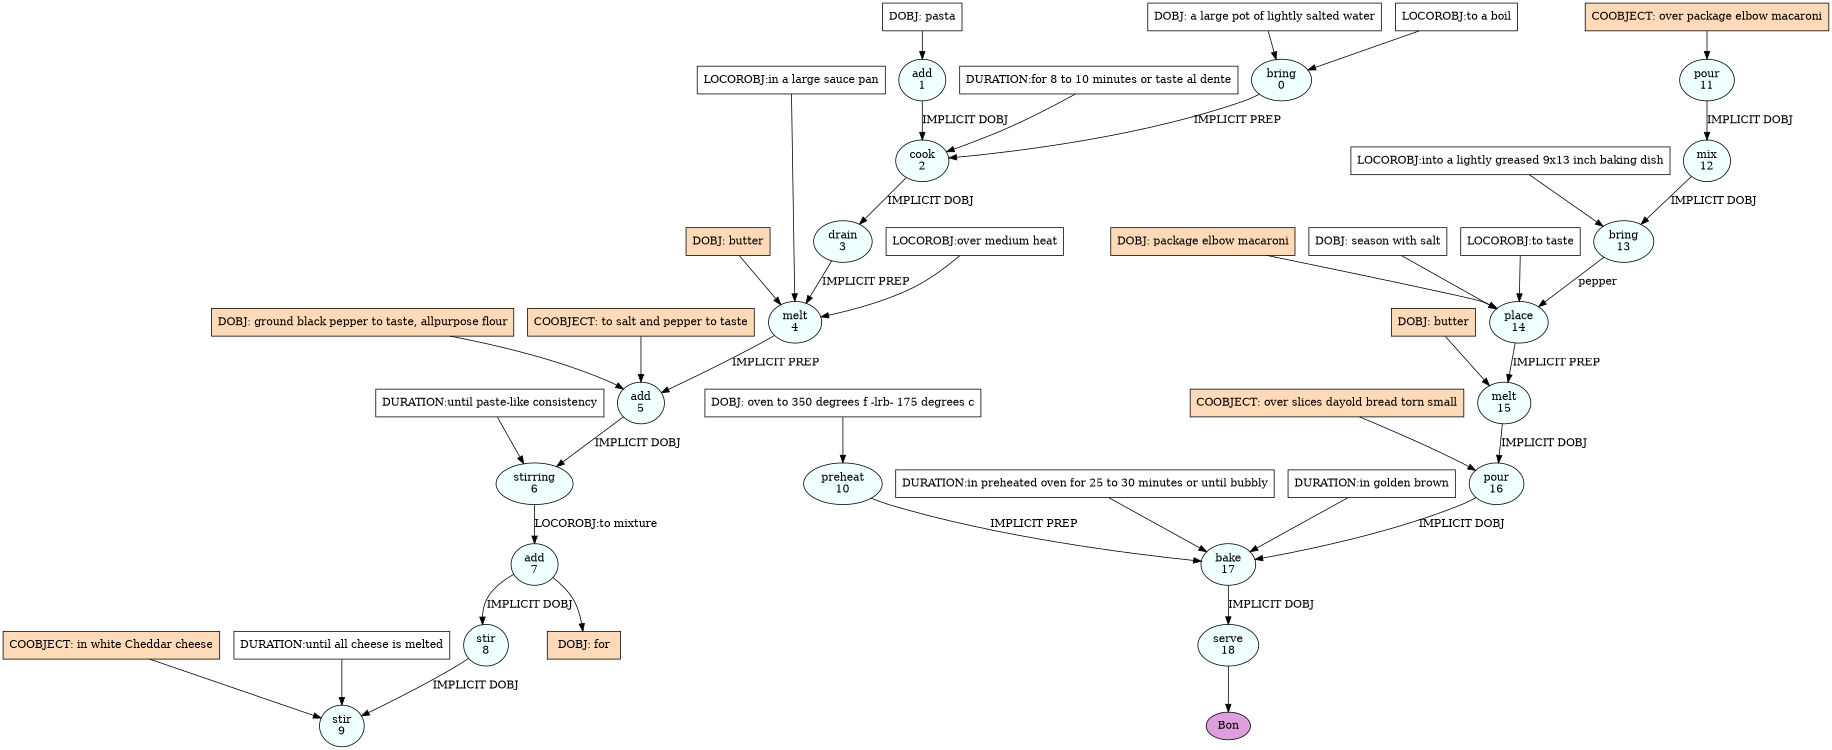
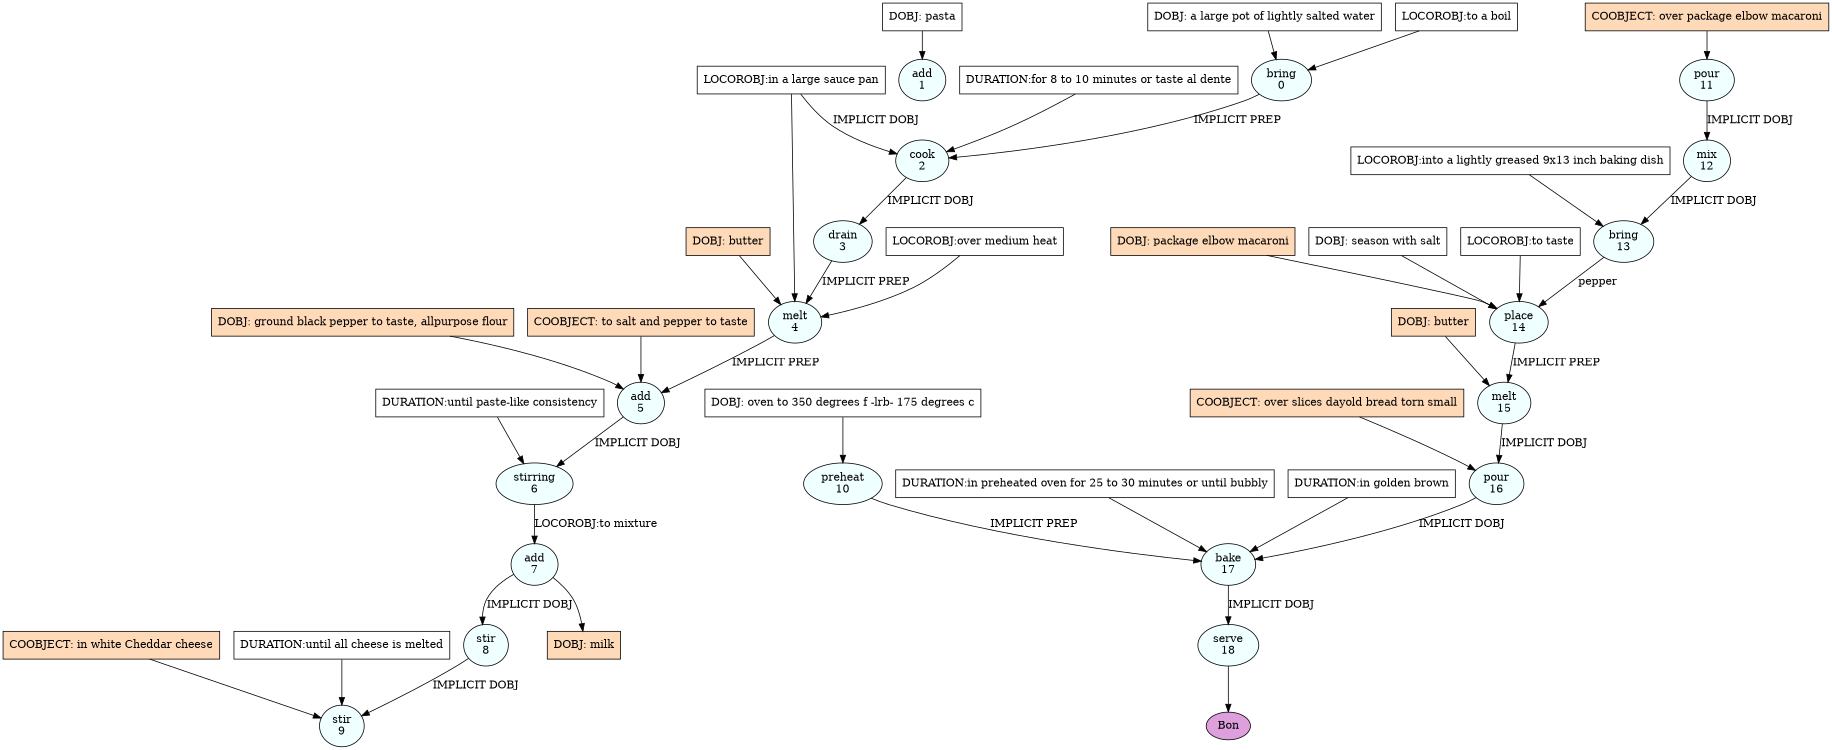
(922, 116) -> (840, 131)
(584, 645) -> (584, 645)
